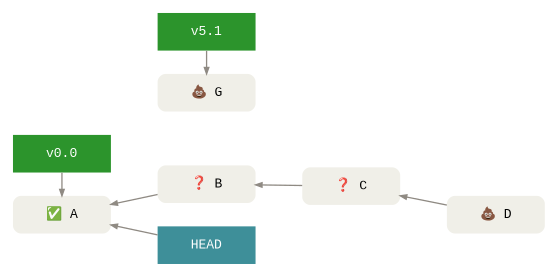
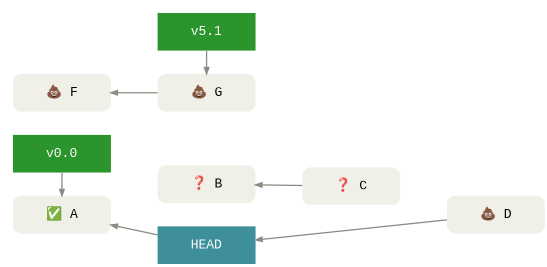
none -> (62, 93)
(137, 199) -> none
(427, 201) -> (354, 230)
